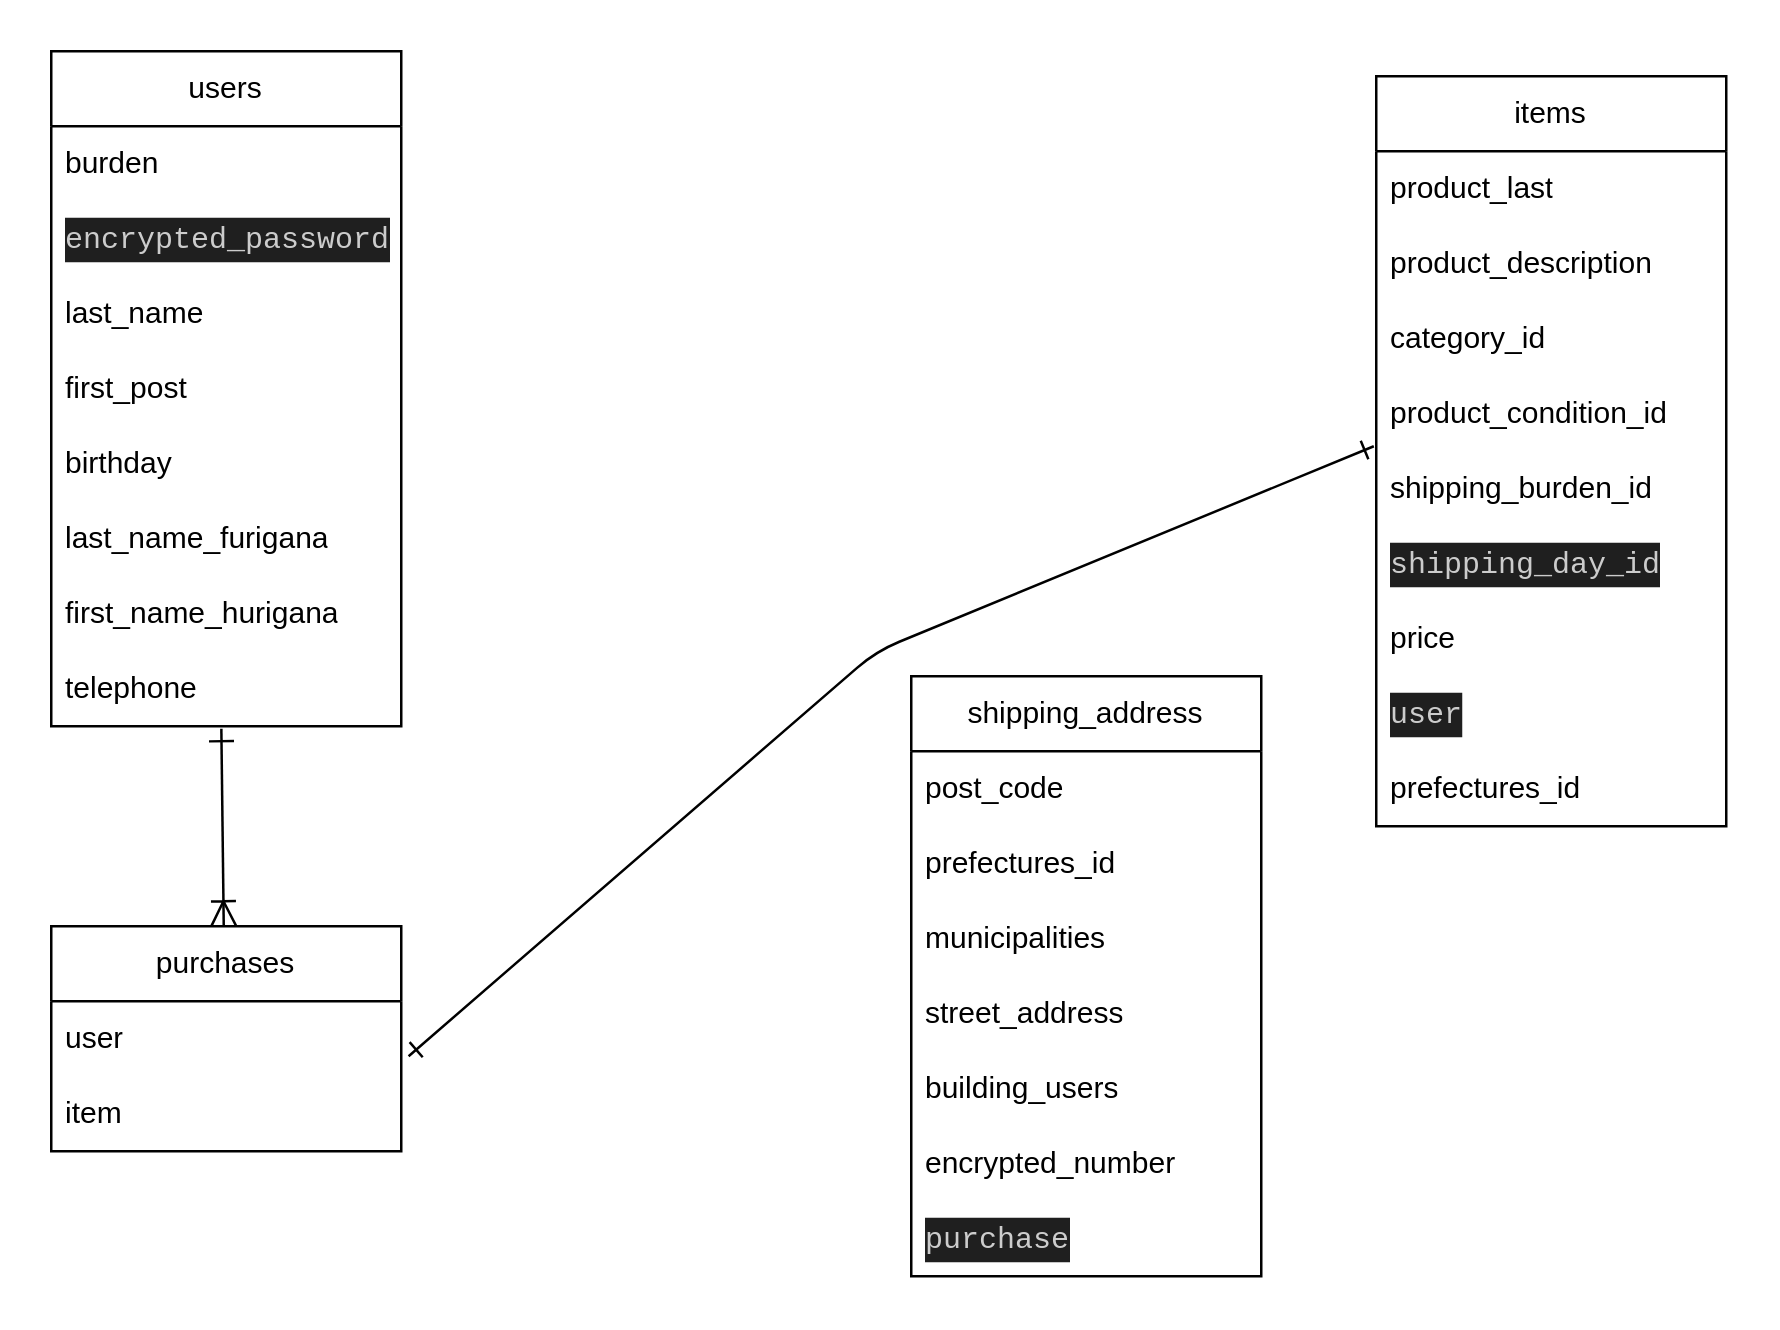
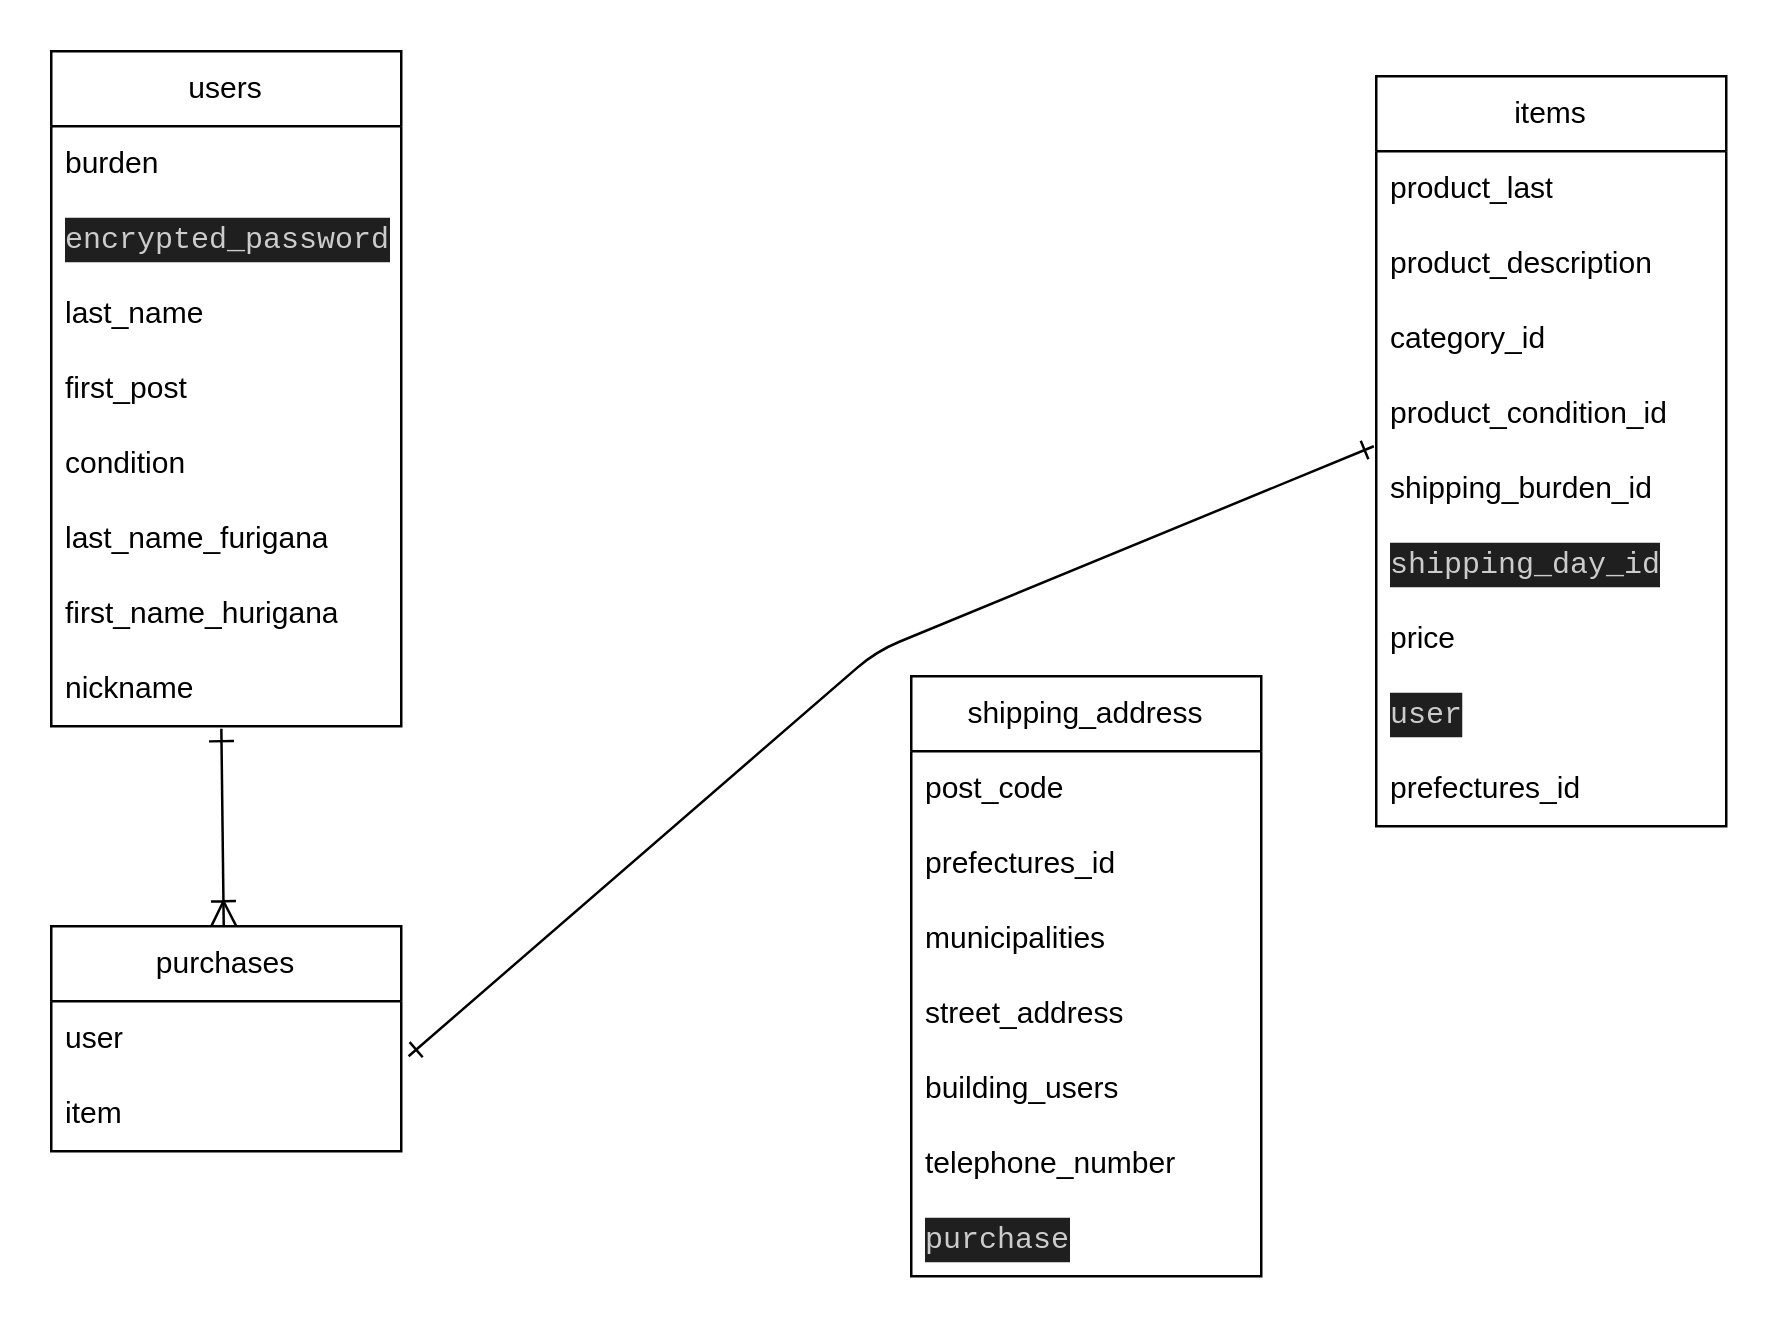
(130, 464) -> (134, 464)
(138, 689) -> (130, 689)
(1061, 1164) -> (1057, 1164)
